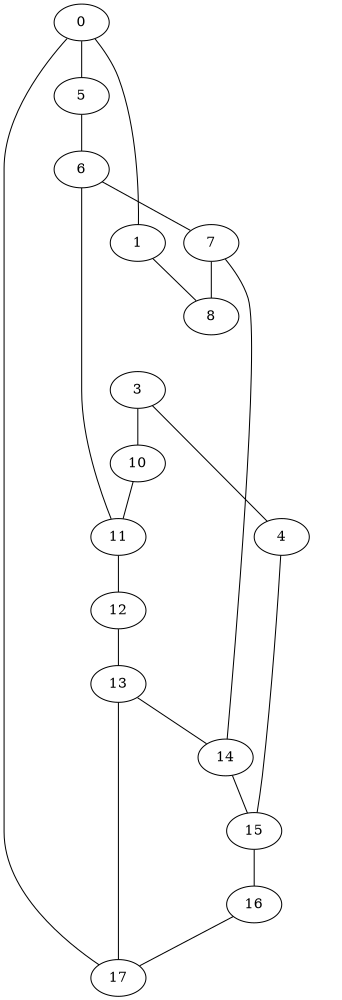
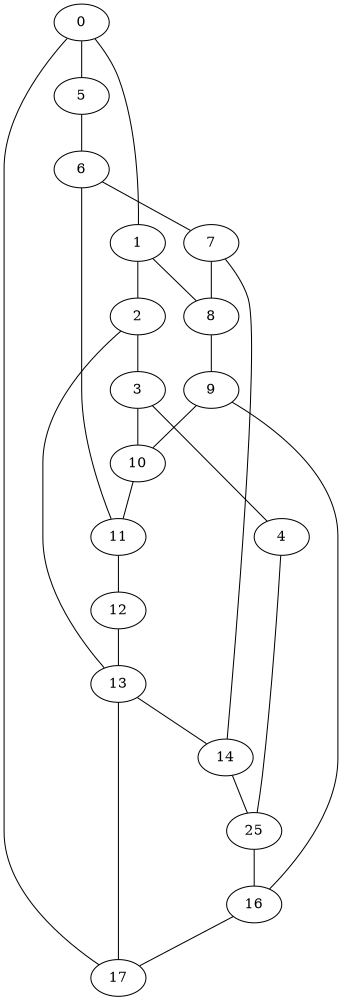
none -> (138, 316)
none -> (211, 390)
(254, 831) -> (254, 831)
